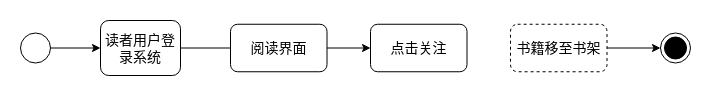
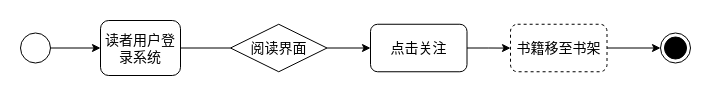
(279, 48) -> (279, 48)
none -> (486, 48)
